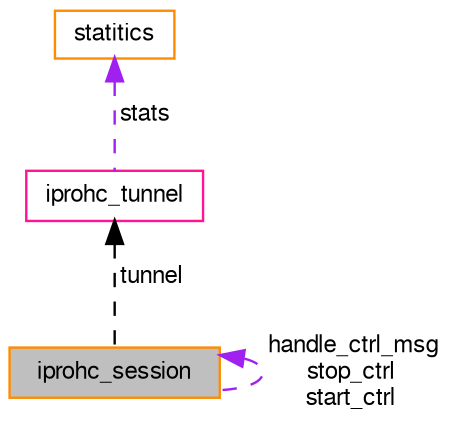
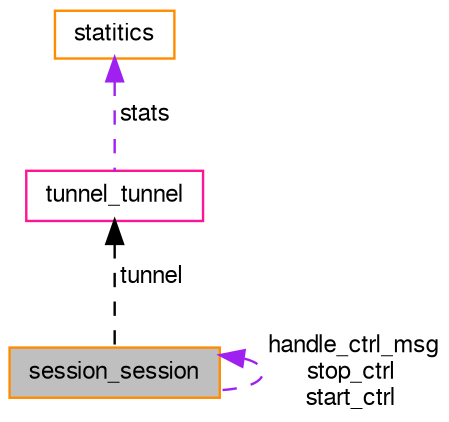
(115, 196) -> (115, 196)
(115, 373) -> (115, 373)
